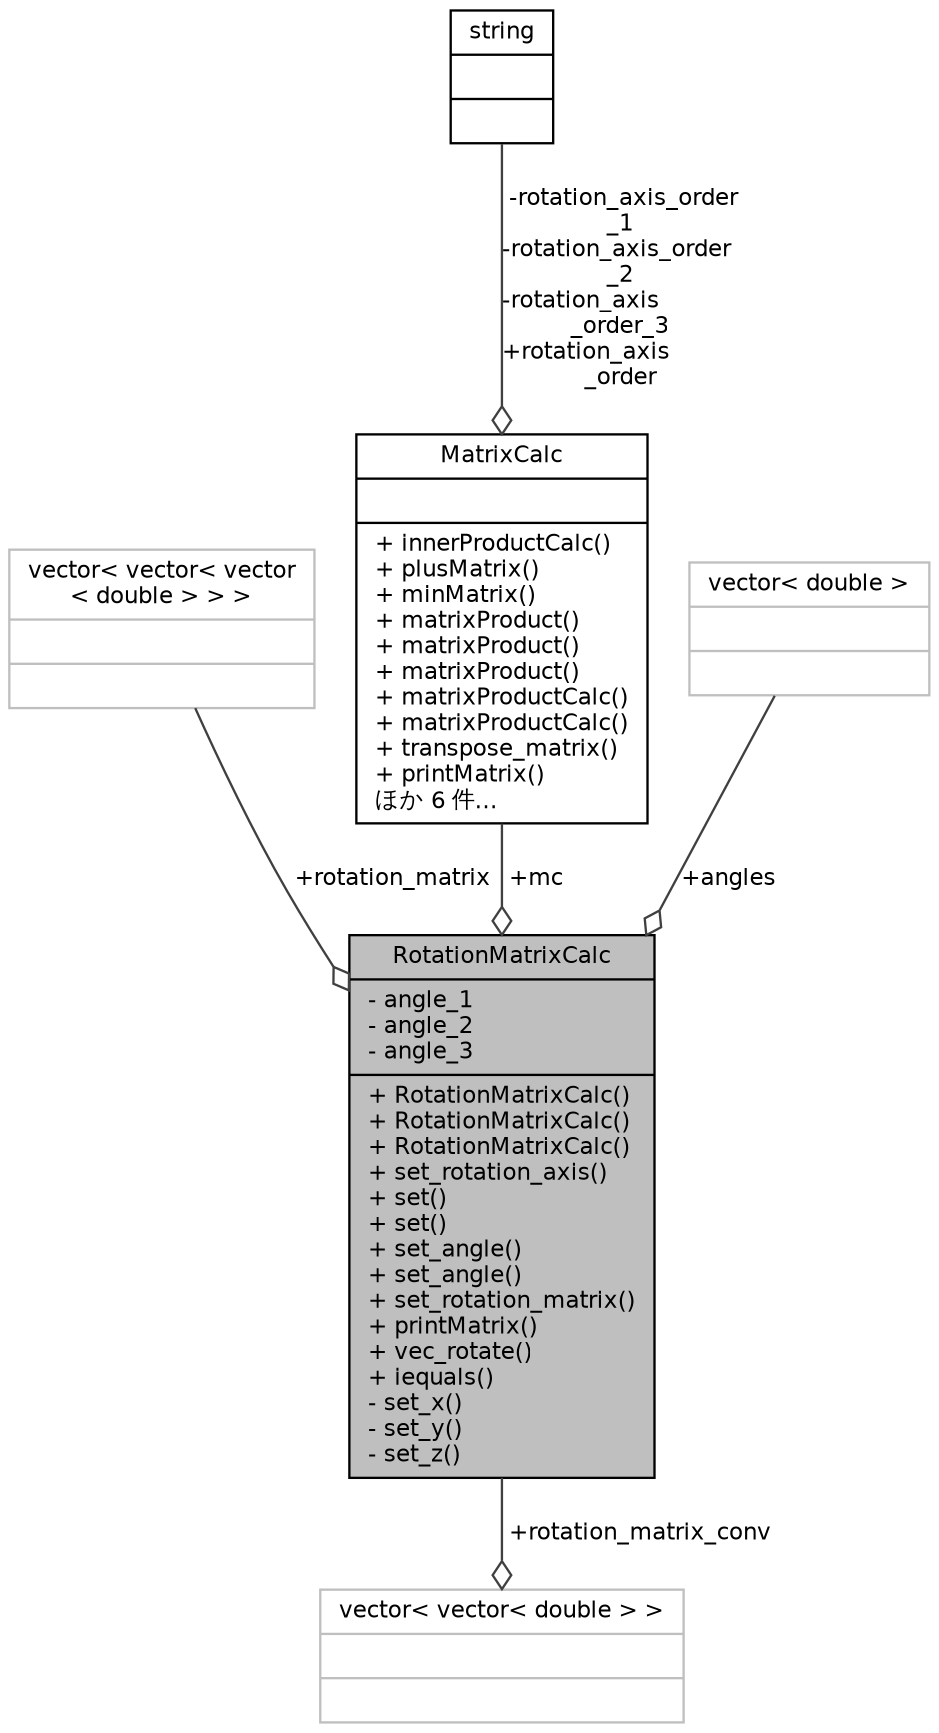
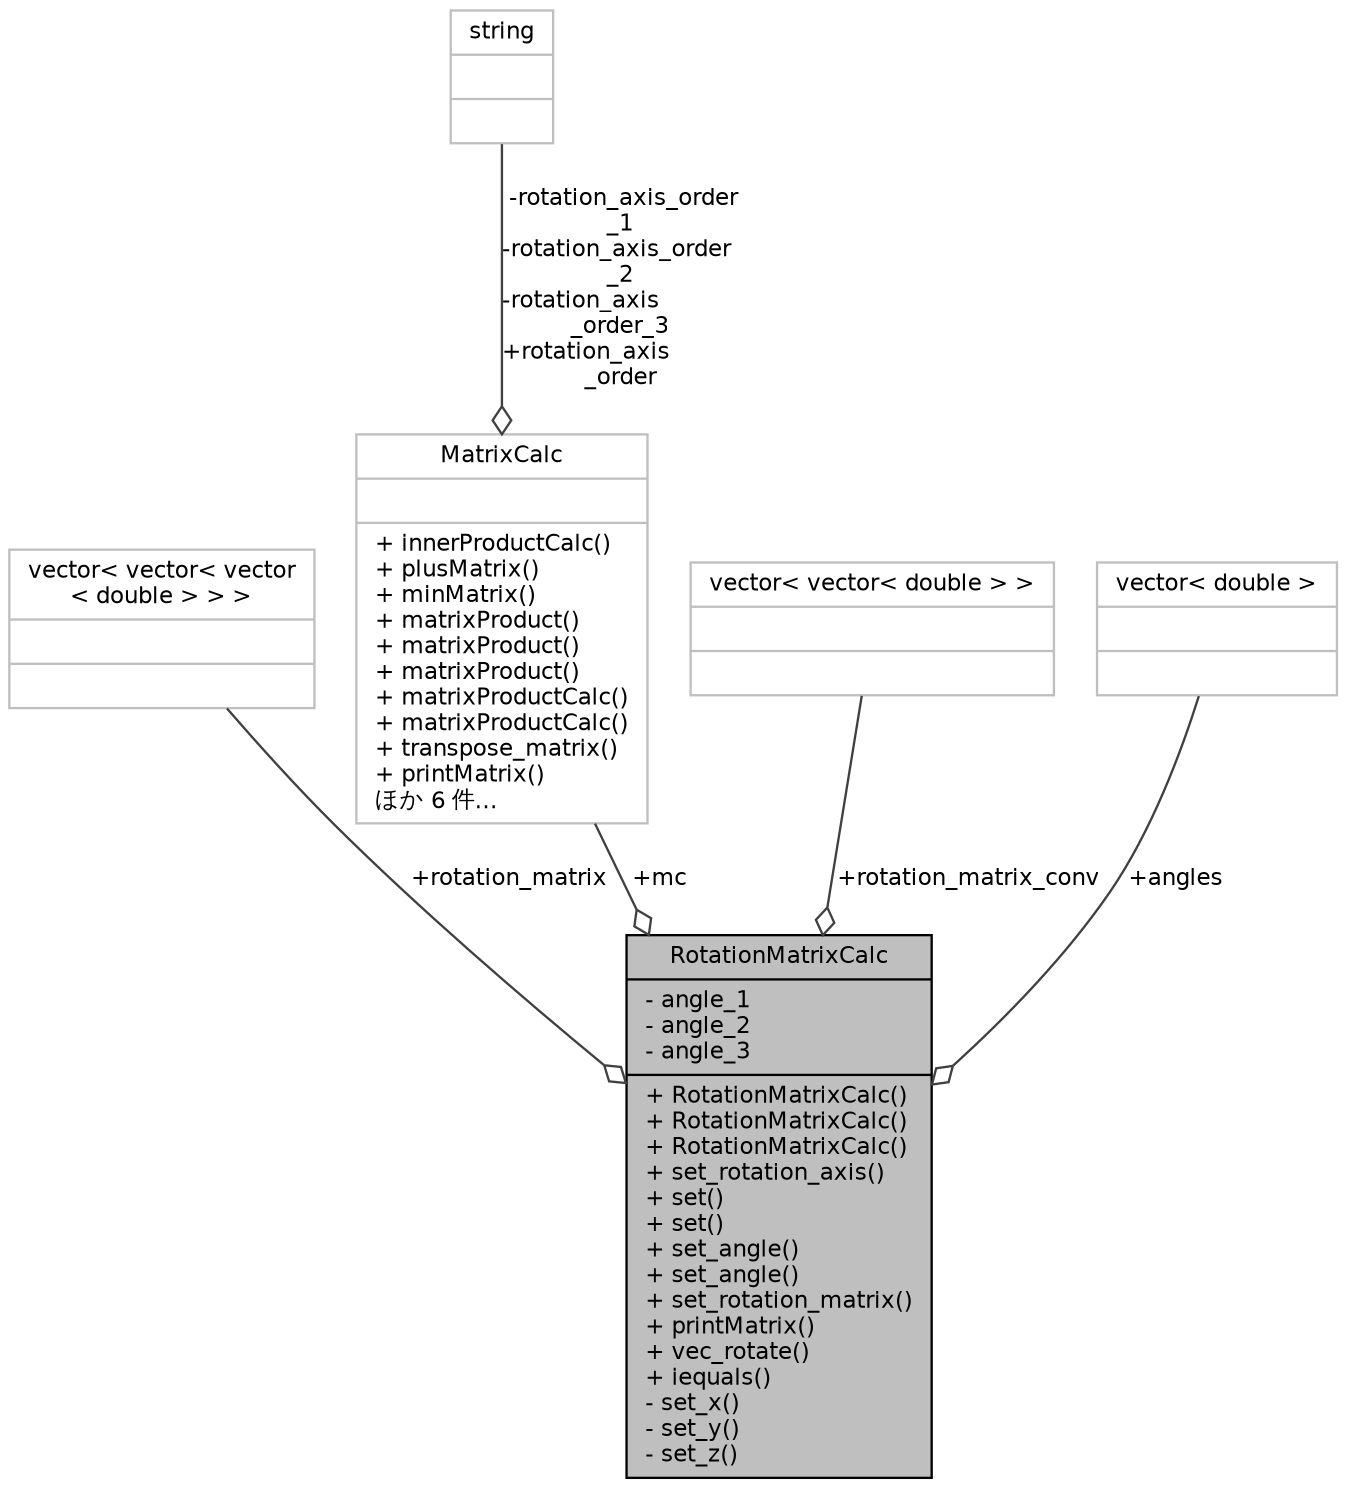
(502, 77) -> (502, 77)
(502, 629) -> (502, 629)
(502, 1519) -> (845, 801)
